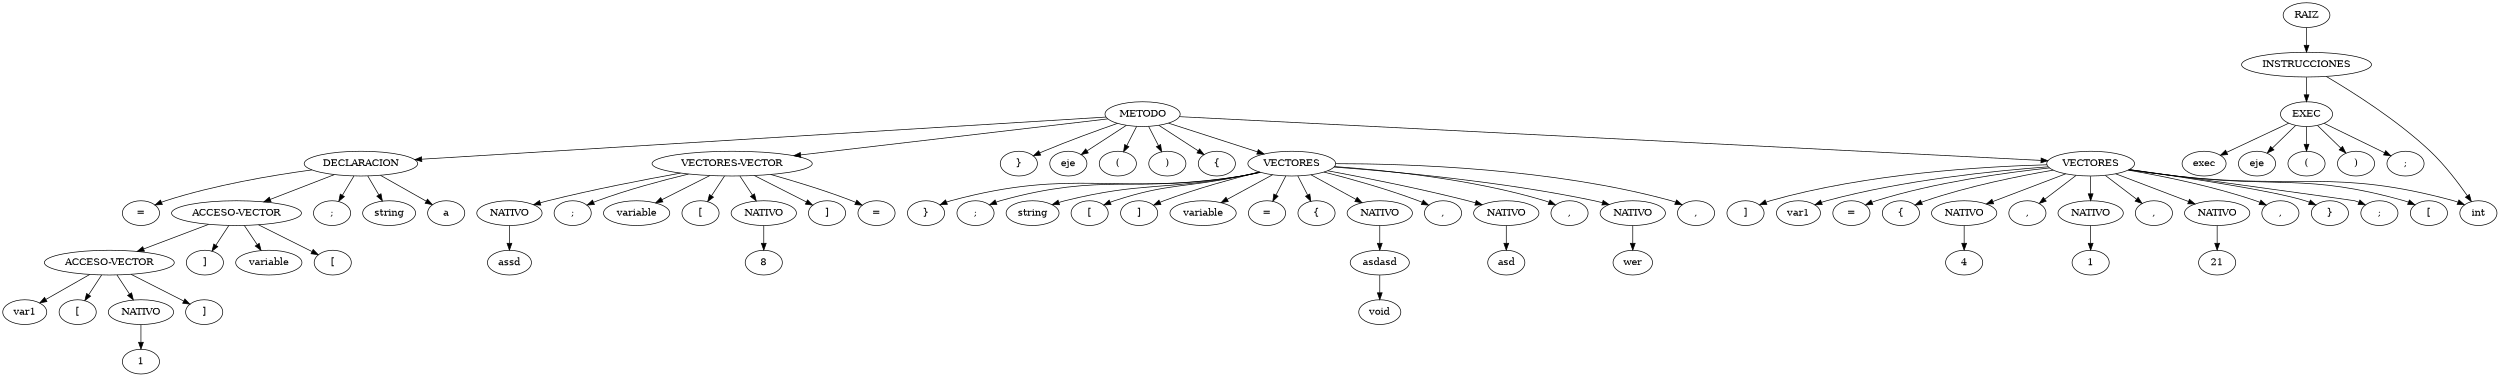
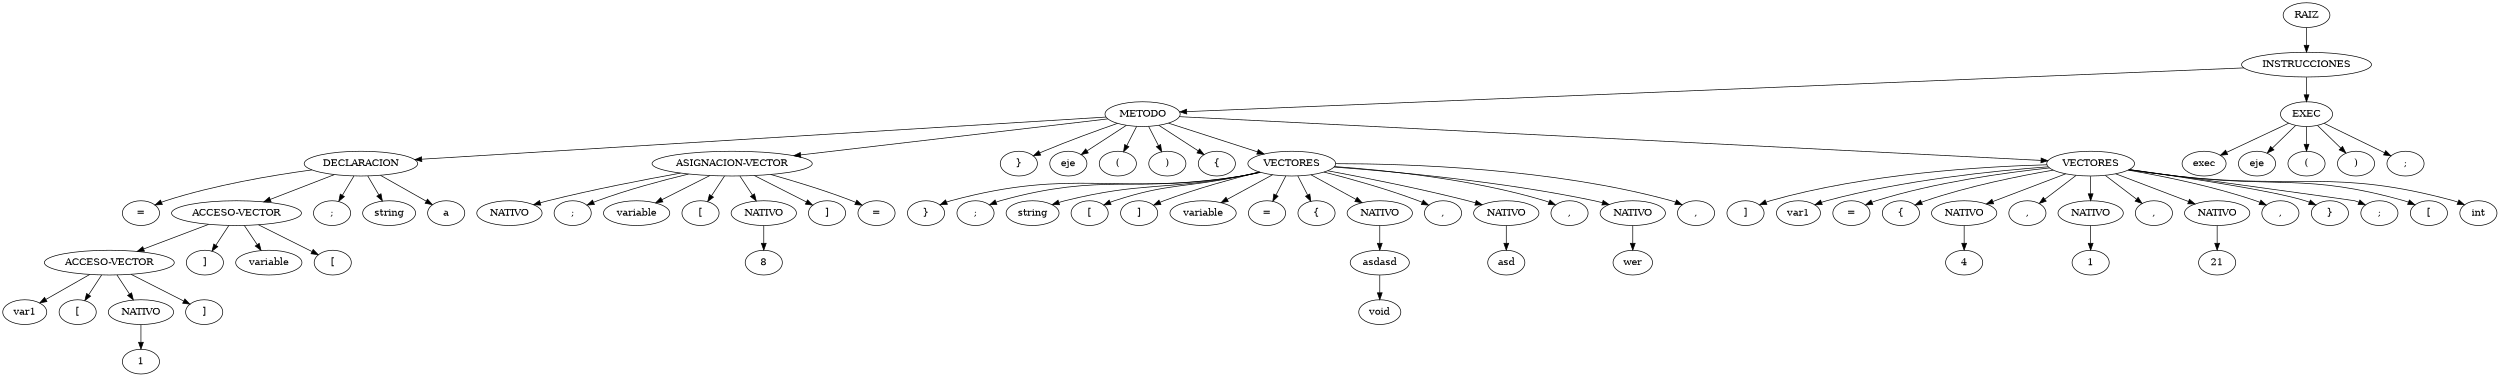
(2404, 128) -> (1715, 90)
(732, 164) -> (732, 164)
(509, 263) -> none
